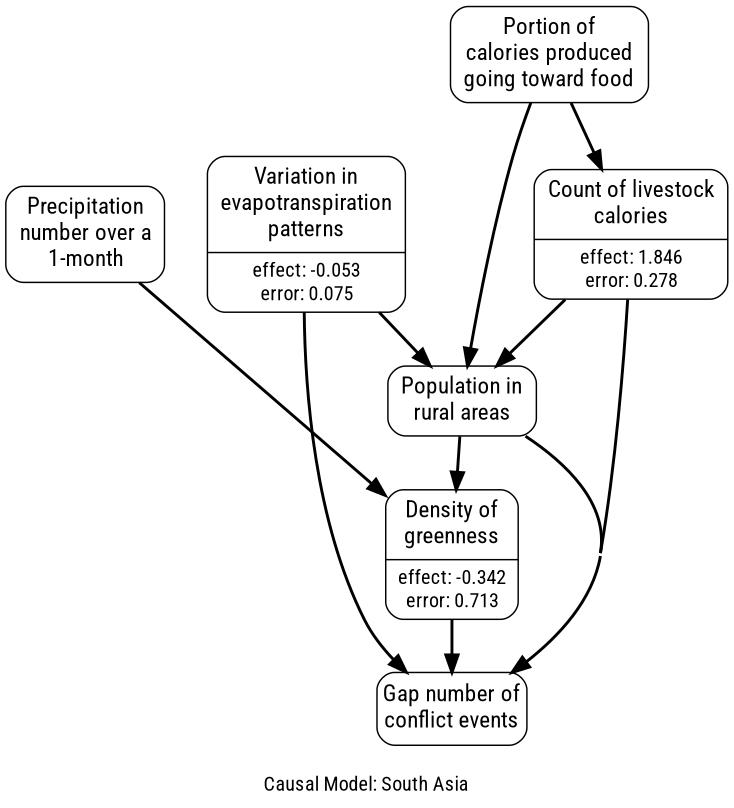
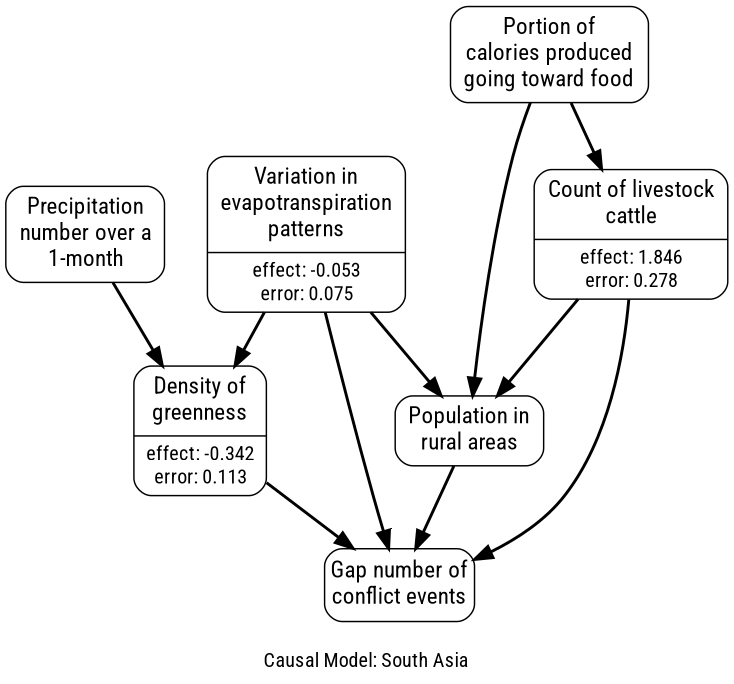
(632, 216) -> (632, 216)
(459, 454) -> (254, 331)
(453, 601) -> (201, 477)
